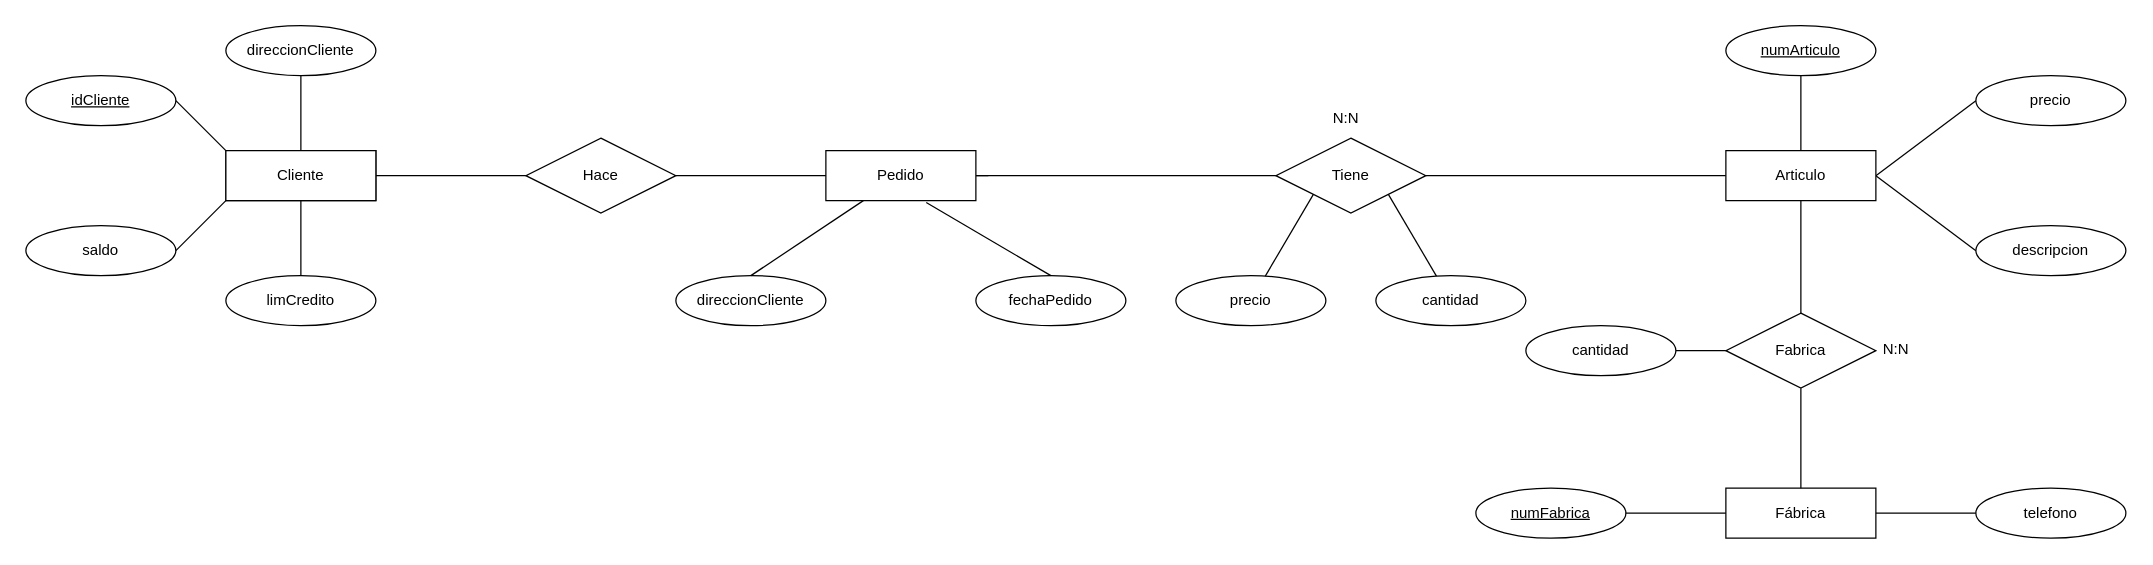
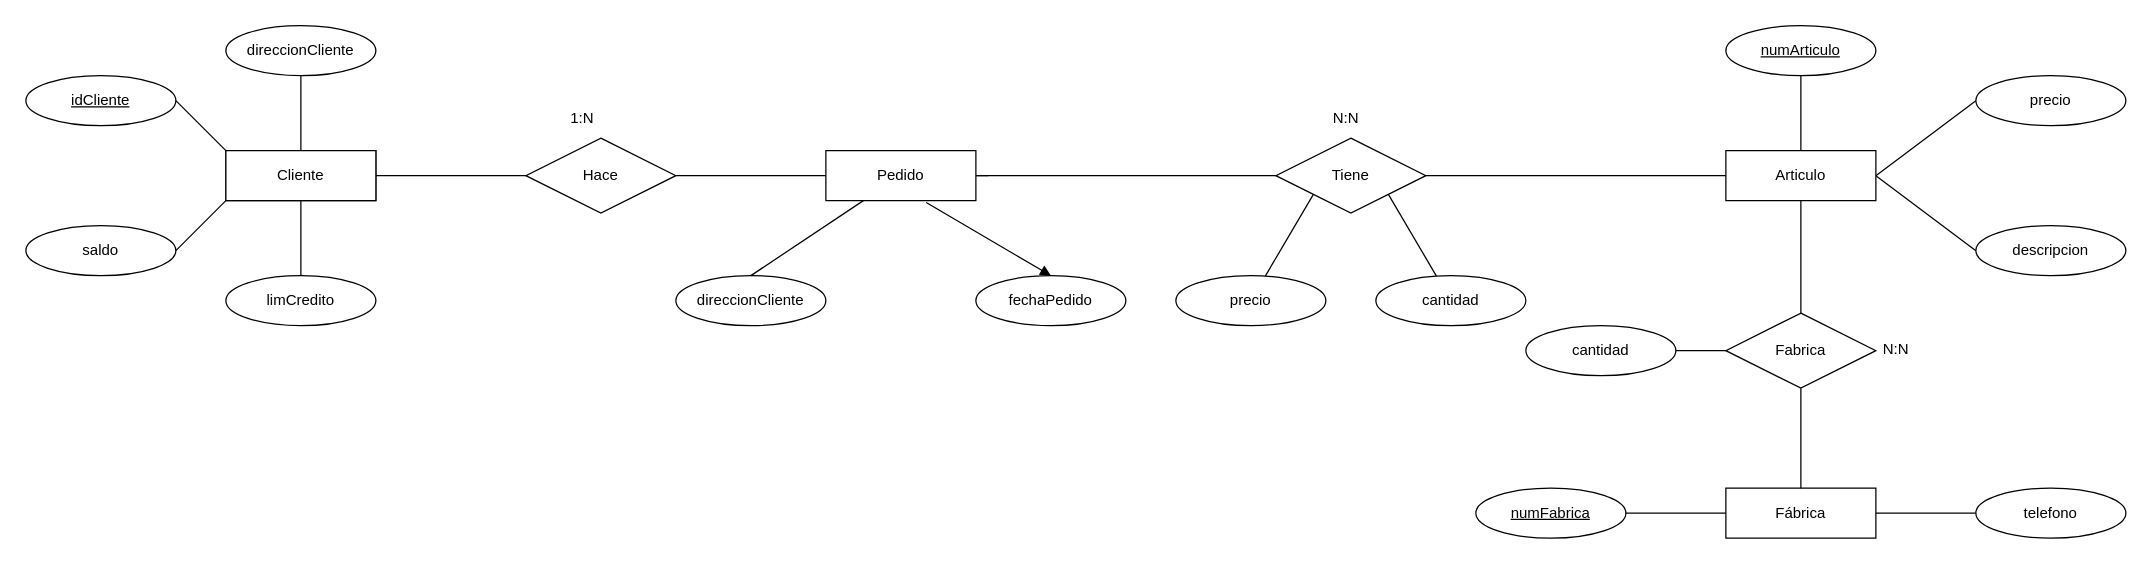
none -> (588, 119)
(1044, 272) -> (1040, 269)
